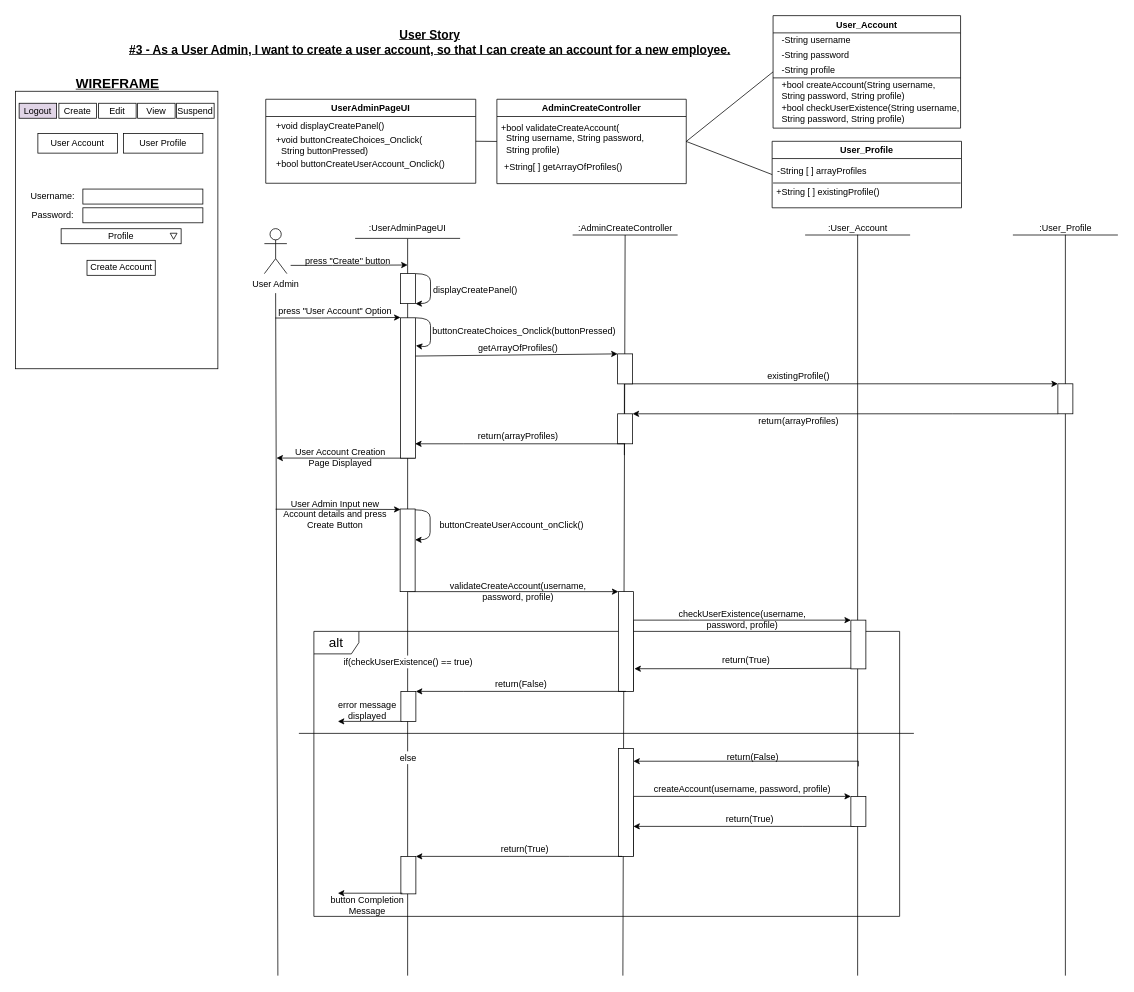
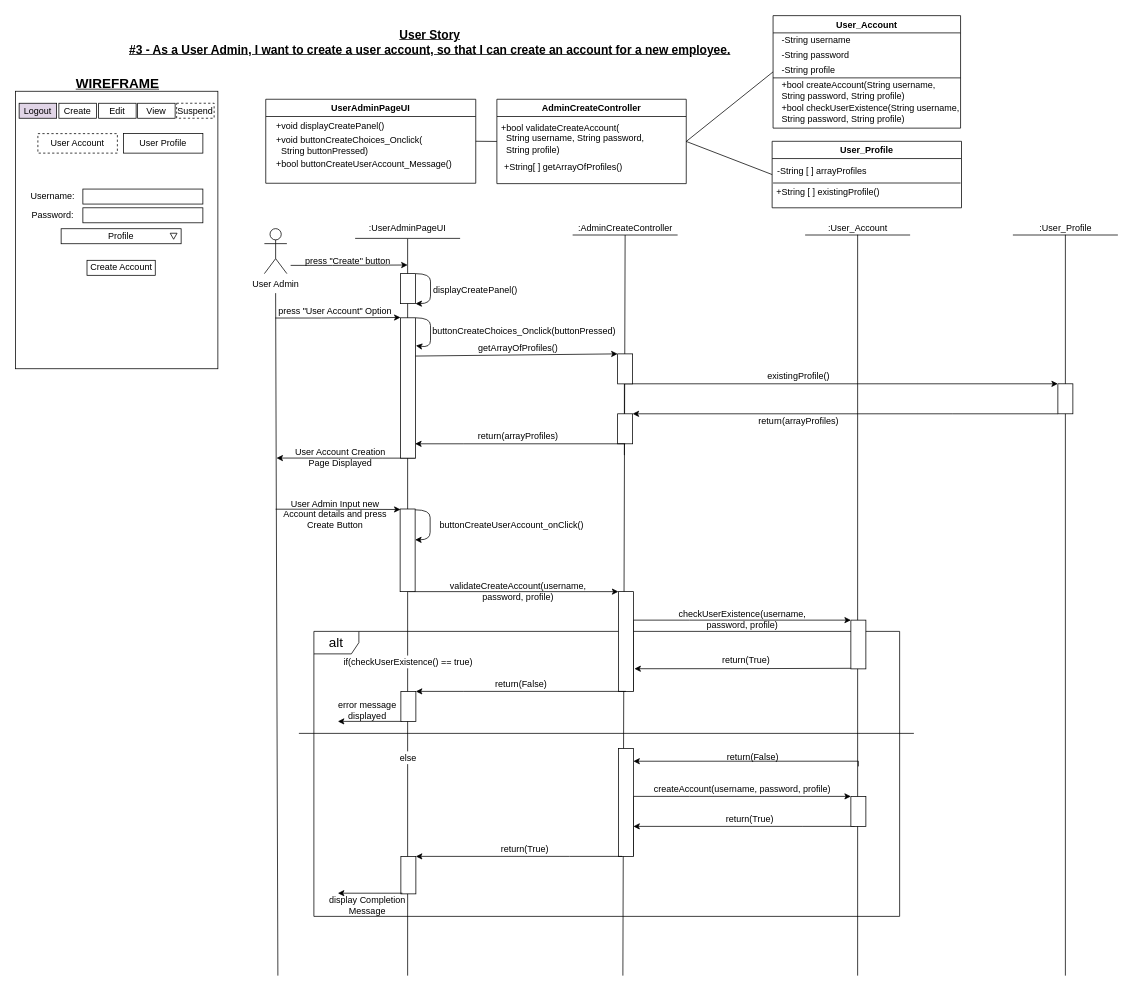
(195, 110) -> (195, 110)
(78, 143) -> (78, 143)
(370, 164) -> (372, 164)
(368, 905) -> (368, 905)
